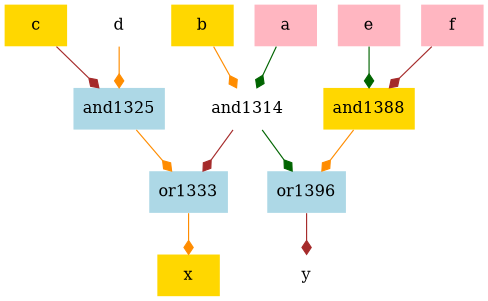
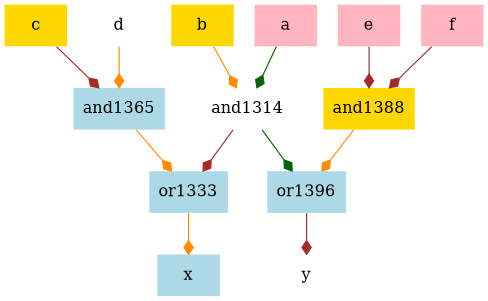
(369, 60) -> (369, 60)
(119, 109) -> (119, 109)
(189, 275) -> (189, 275)
